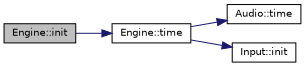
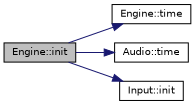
(204, 24) -> (90, 53)
(207, 43) -> (91, 70)
